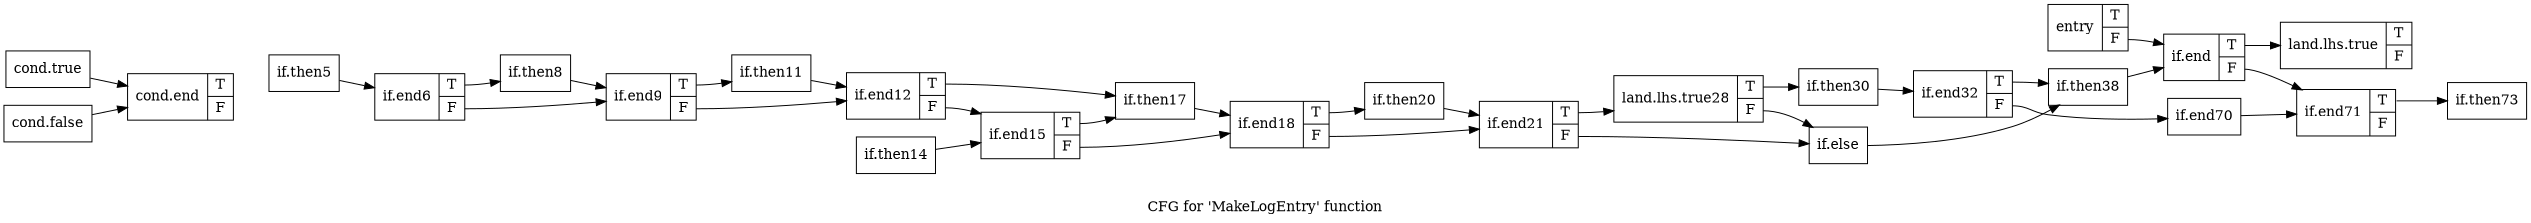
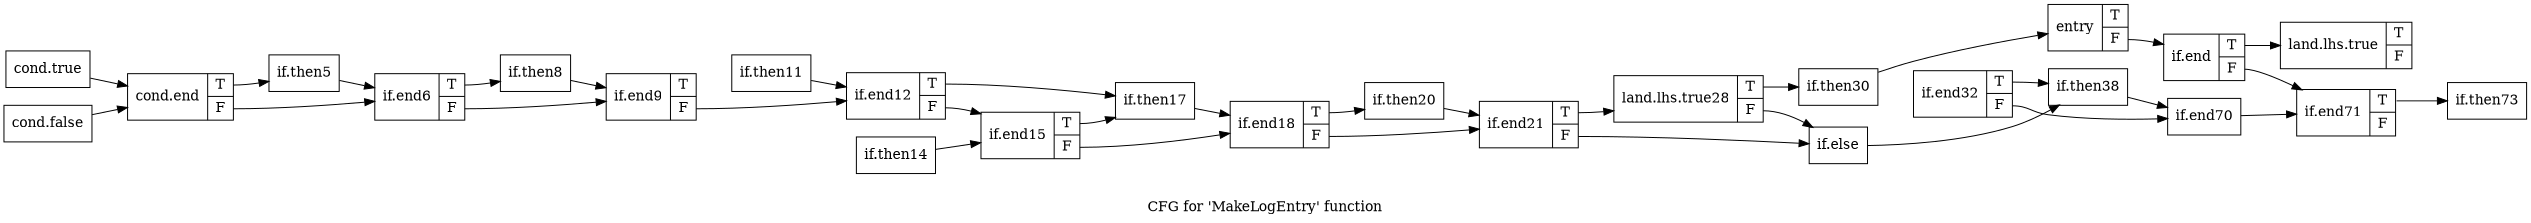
(2141, 73) -> (2143, 101)
none -> (246, 84)
(709, 85) -> none
(1891, 90) -> (1957, 51)
none -> (299, 107)
